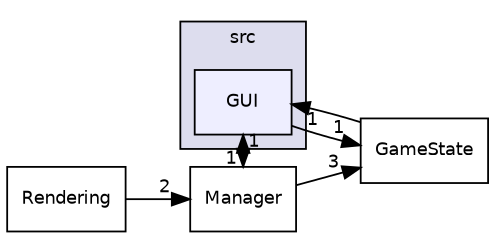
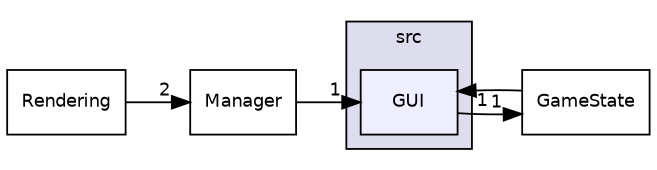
(243, 142) -> none
(320, 179) -> none
